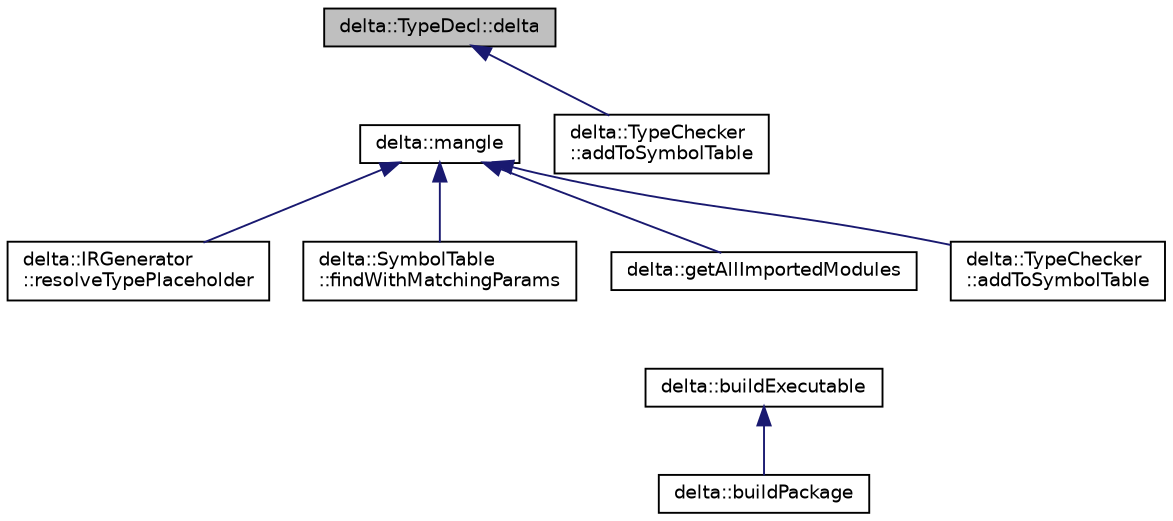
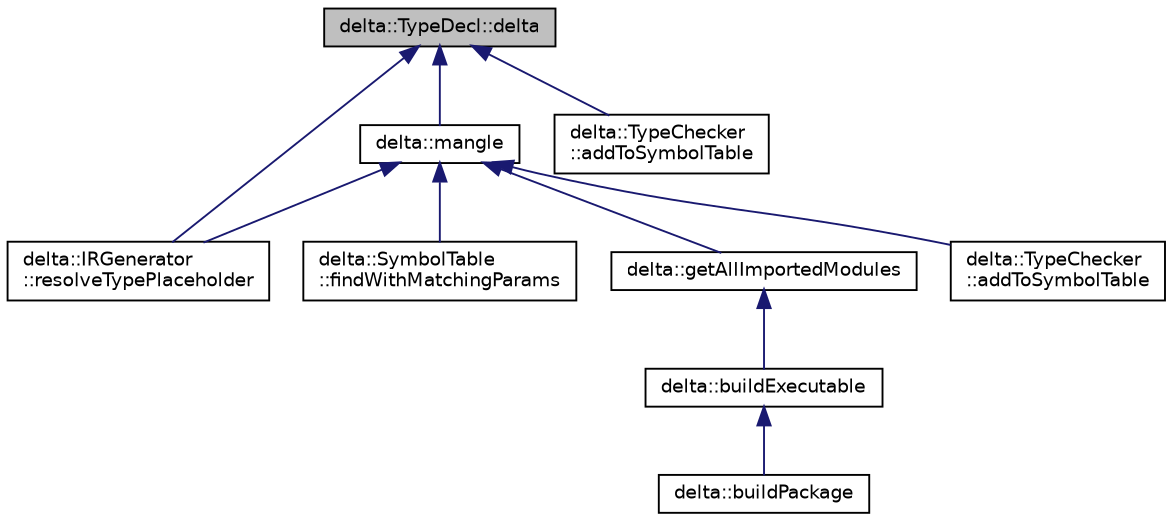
none -> (440, 95)
none -> (288, 150)
none -> (764, 339)
